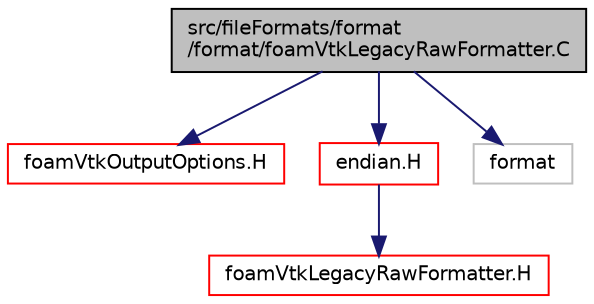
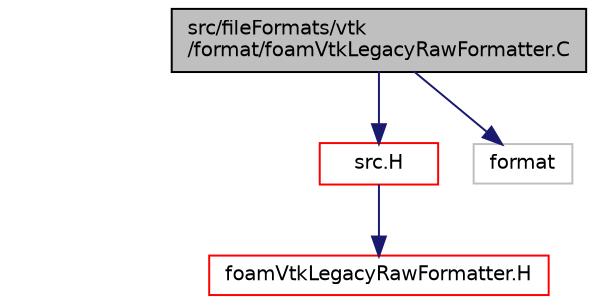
(379, 40) -> (379, 40)
(146, 164) -> none
(379, 164) -> (379, 164)
